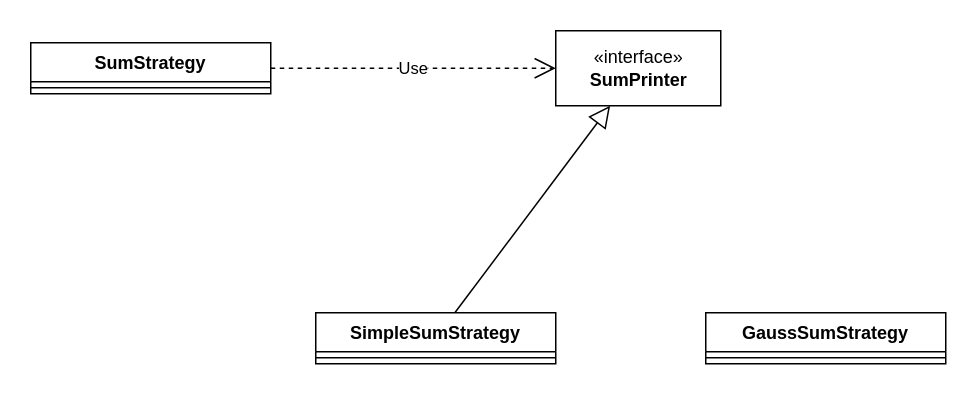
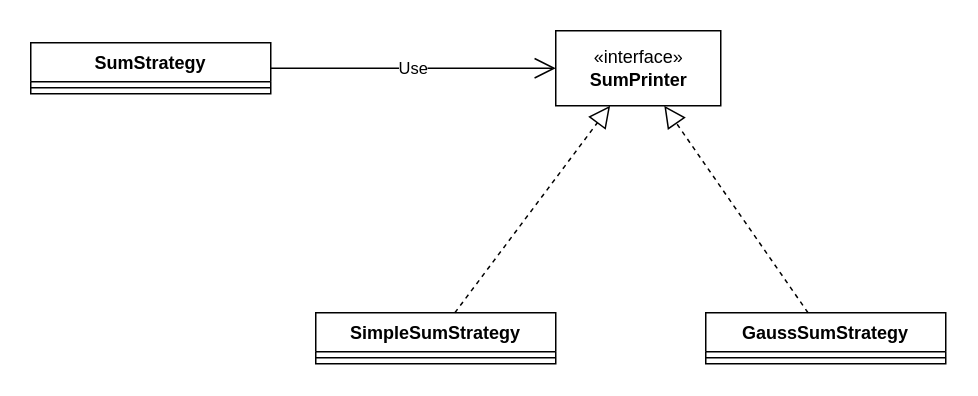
(335, 68) -> (335, 68)
(526, 217) -> (526, 217)
none -> (742, 218)
